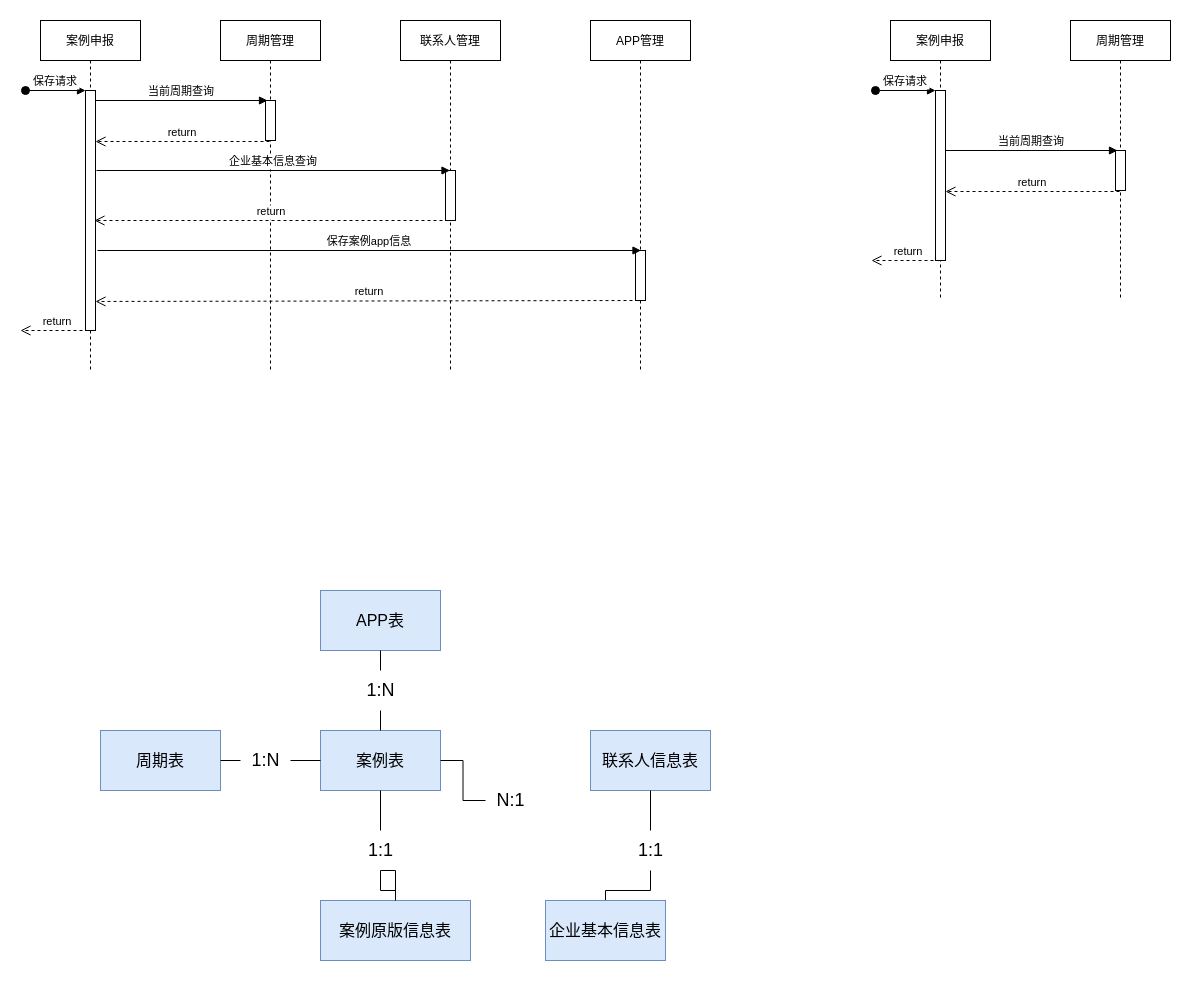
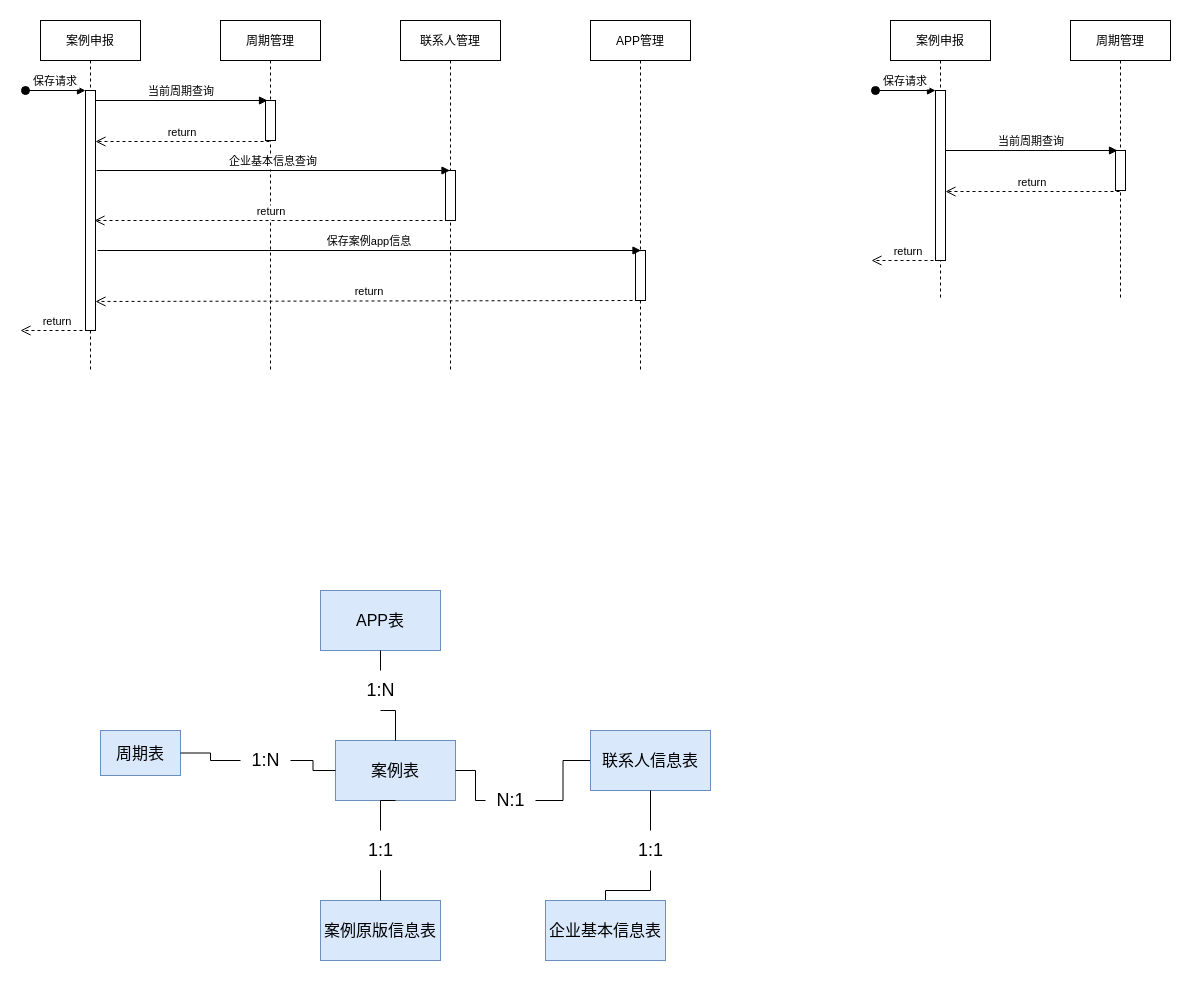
(161, 761) -> (141, 753)
(381, 761) -> (396, 771)
none -> (563, 781)
(396, 931) -> (381, 931)
